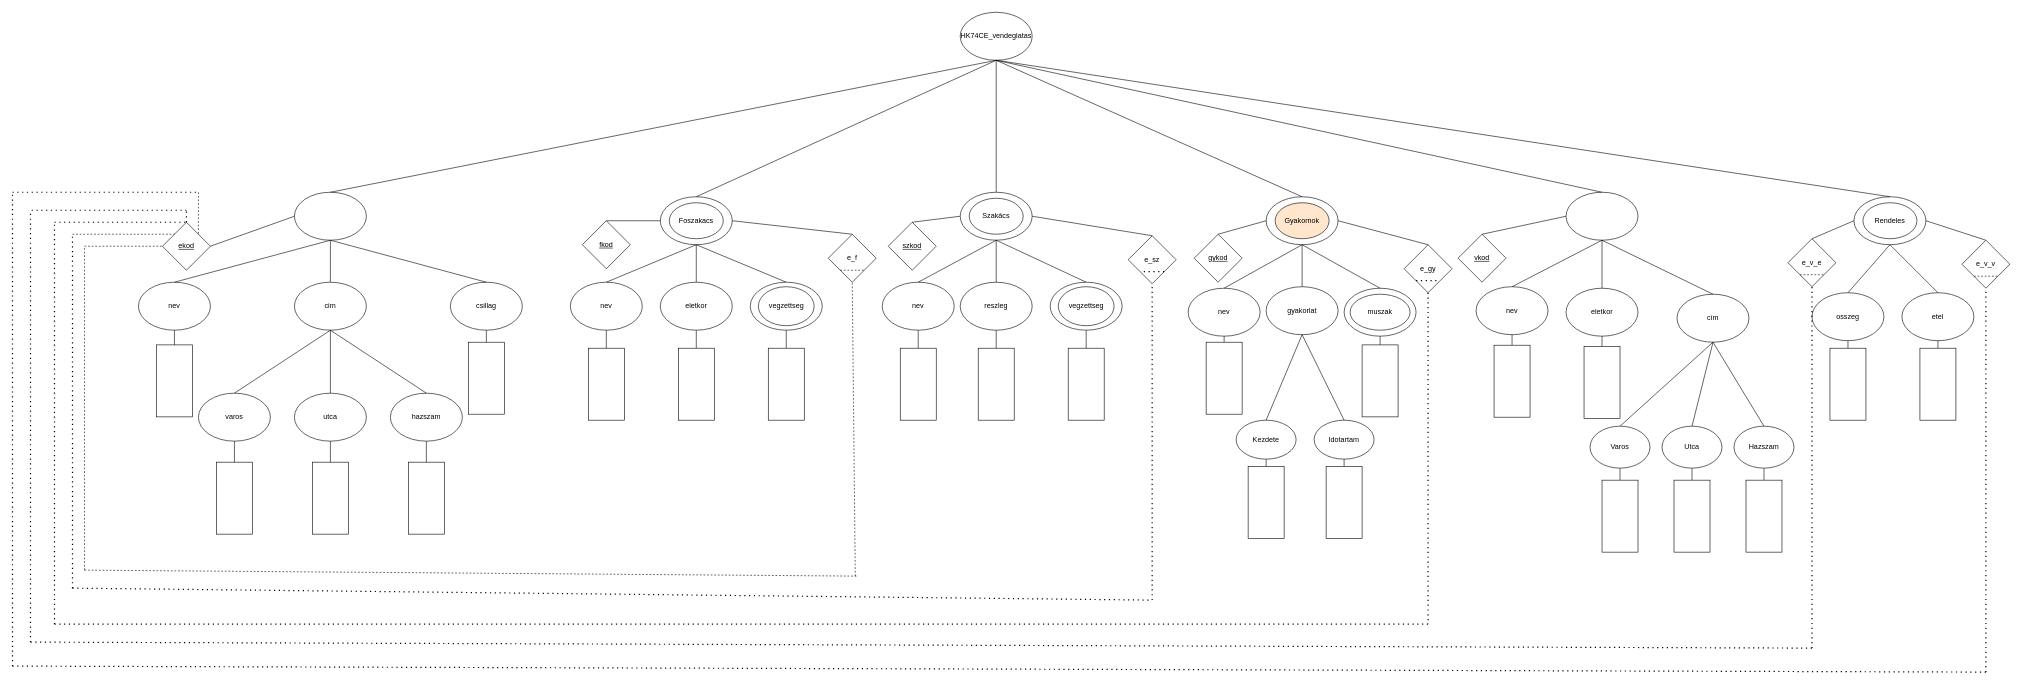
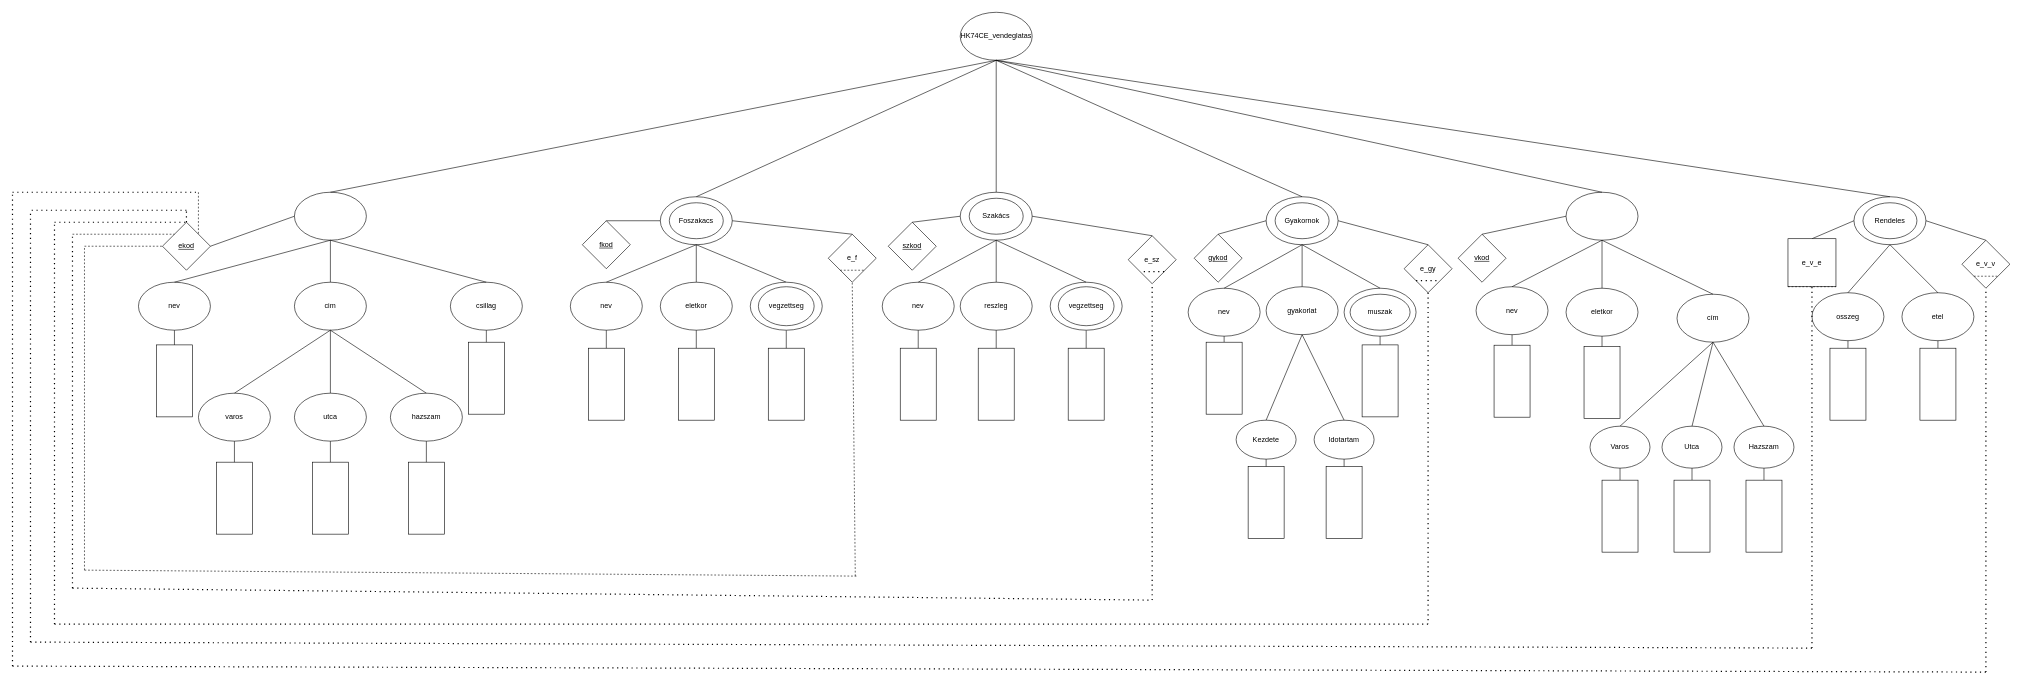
(1302, 221) -> (1302, 221)
(1812, 263) -> (1812, 263)
